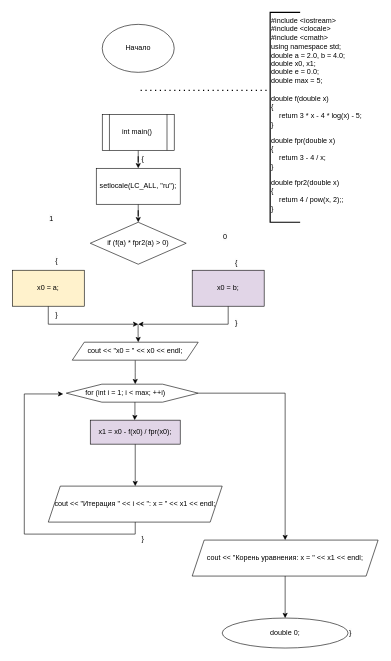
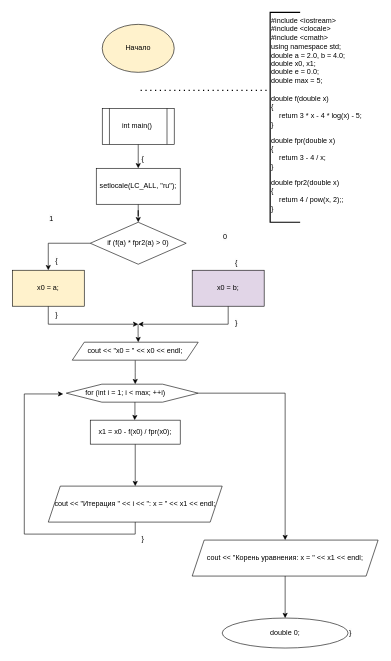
(138, 48) -> (138, 48)
(138, 132) -> (138, 126)
none -> (48, 243)
(135, 432) -> (135, 432)
